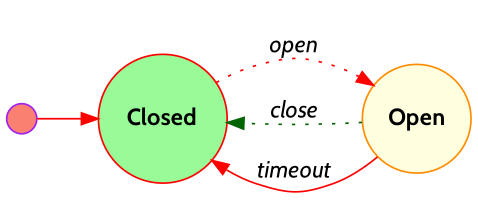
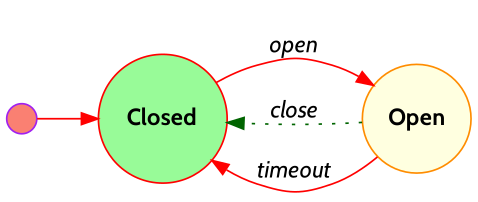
(287, 59) -> (287, 59)
